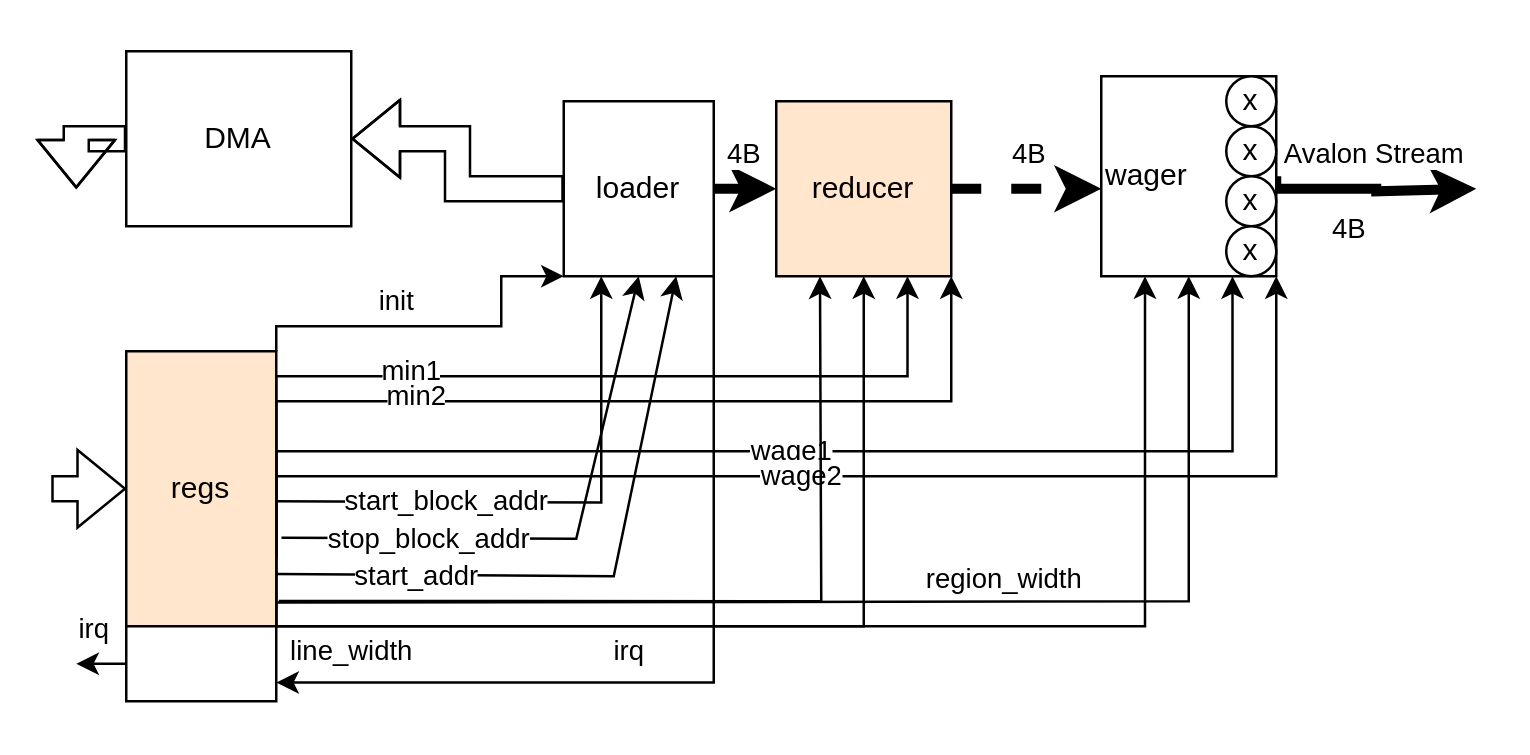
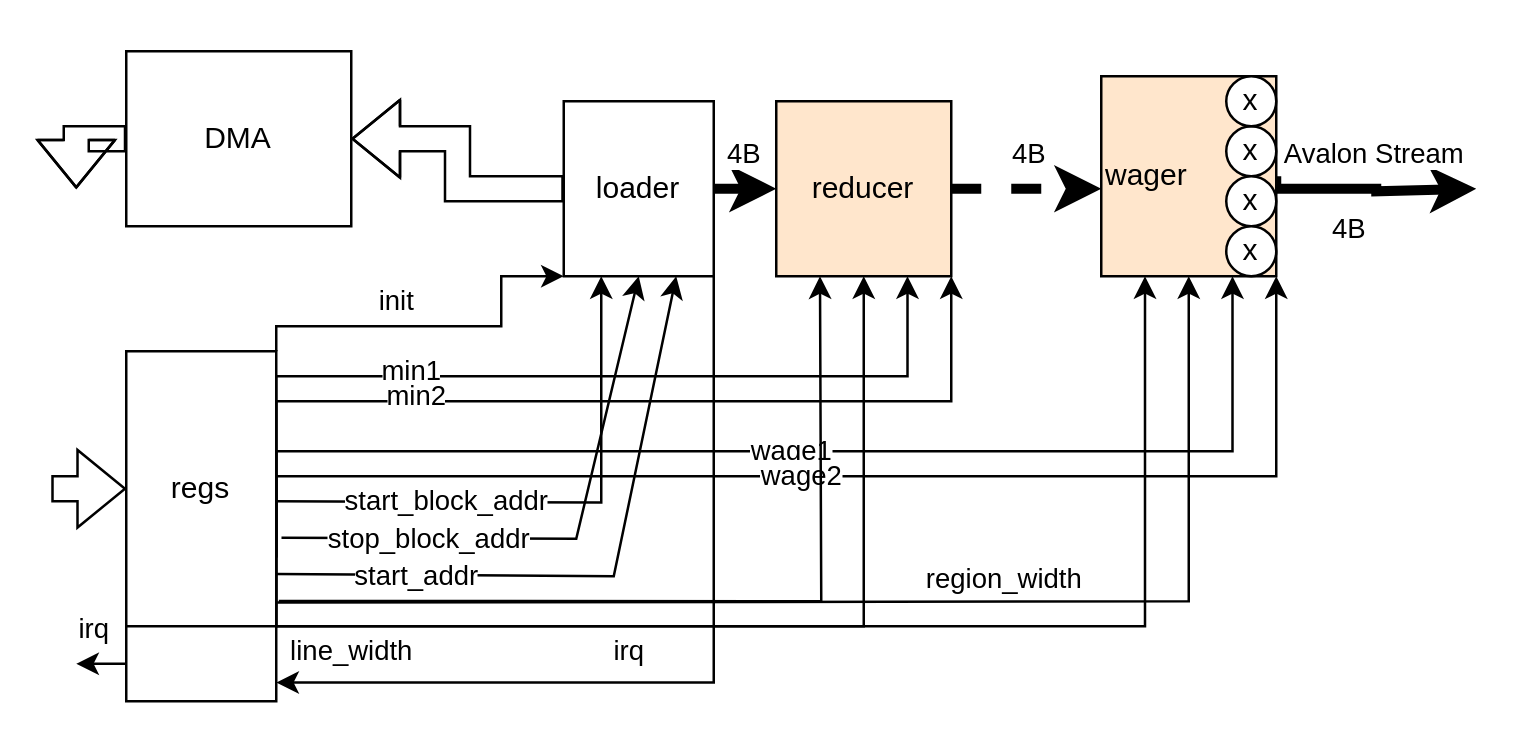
(1189, 176) -> (1189, 176)
(201, 489) -> (201, 489)
